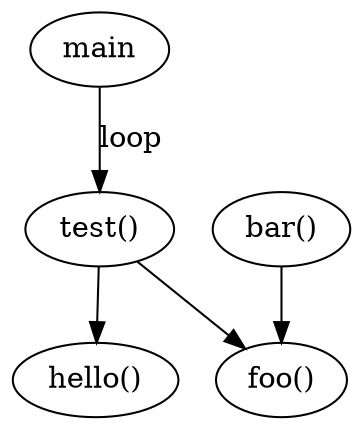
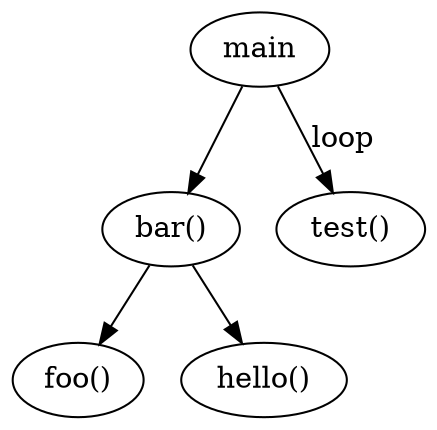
none -> (220, 130)
(98, 294) -> (212, 295)
(183, 299) -> none
